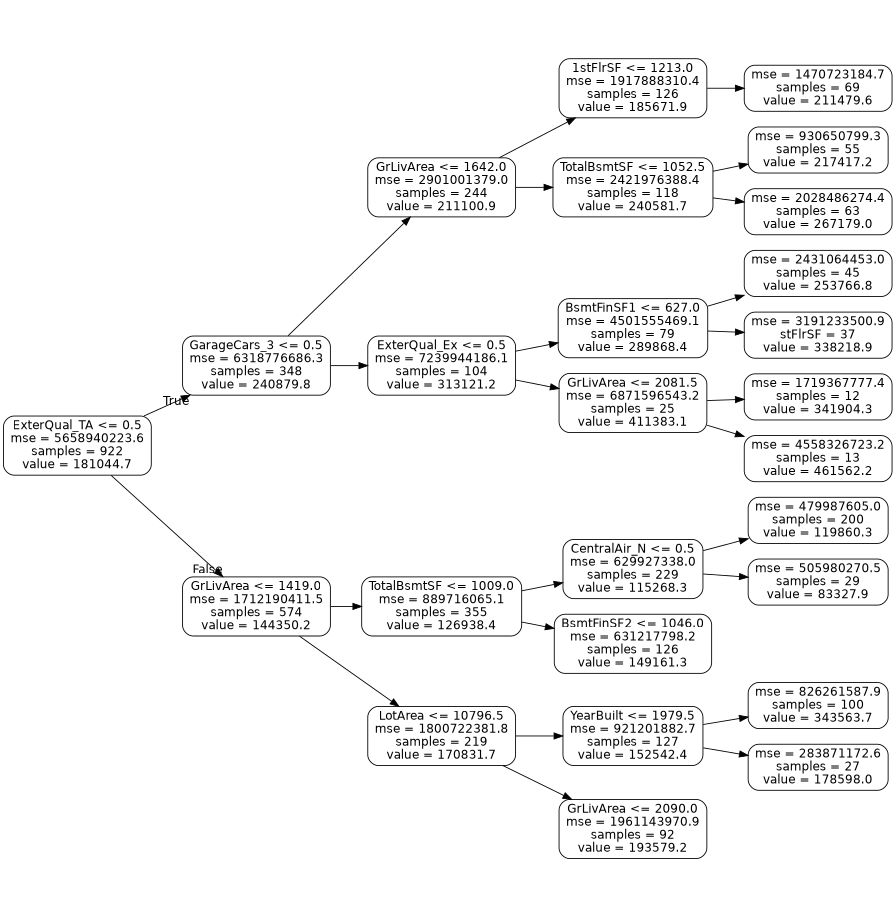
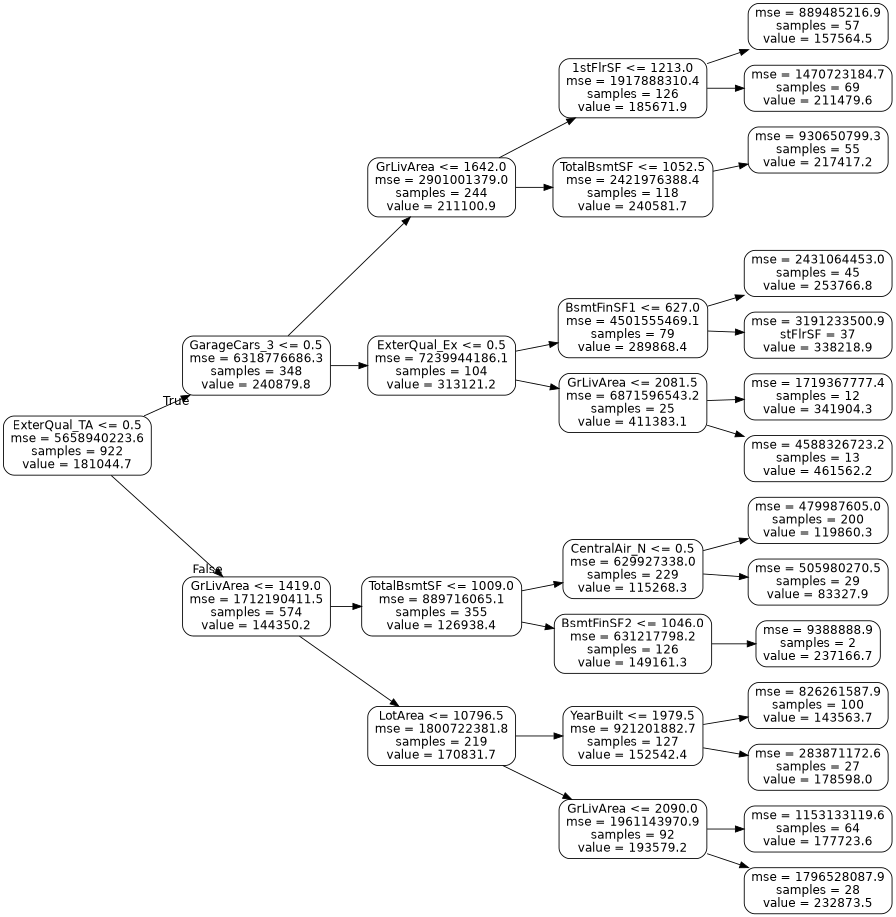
none -> (818, 27)
(818, 212) -> none
(818, 459) -> (818, 459)
none -> (818, 644)
(818, 706) -> (818, 706)
none -> (818, 829)
none -> (818, 891)
